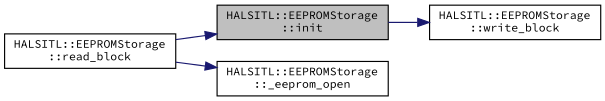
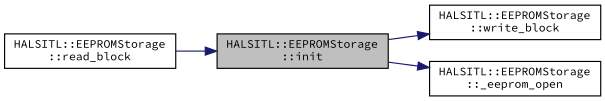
(191, 64) -> (403, 64)
